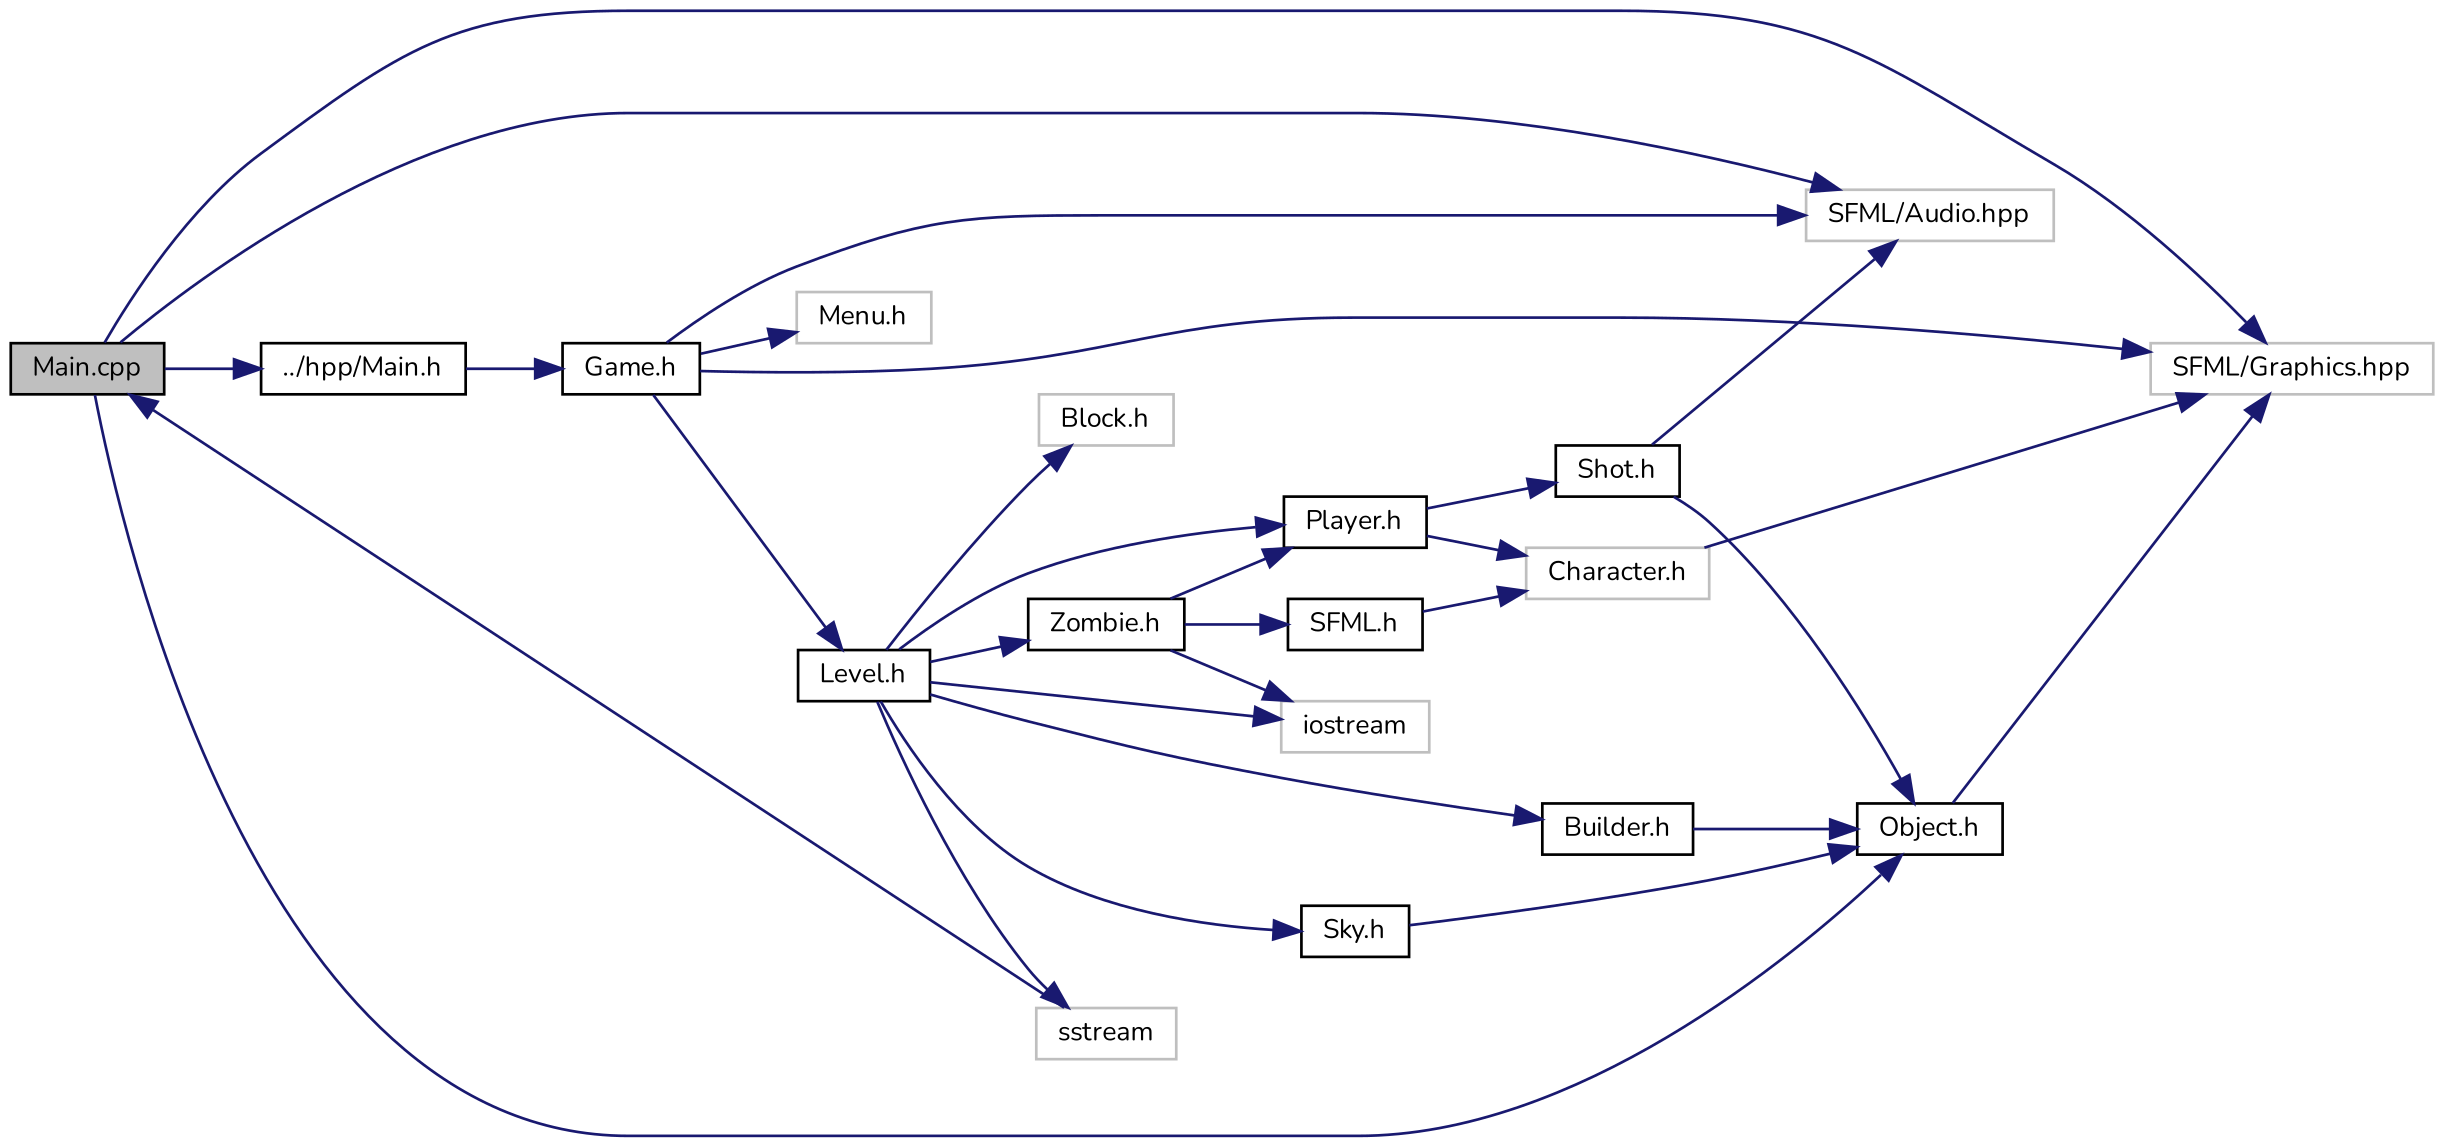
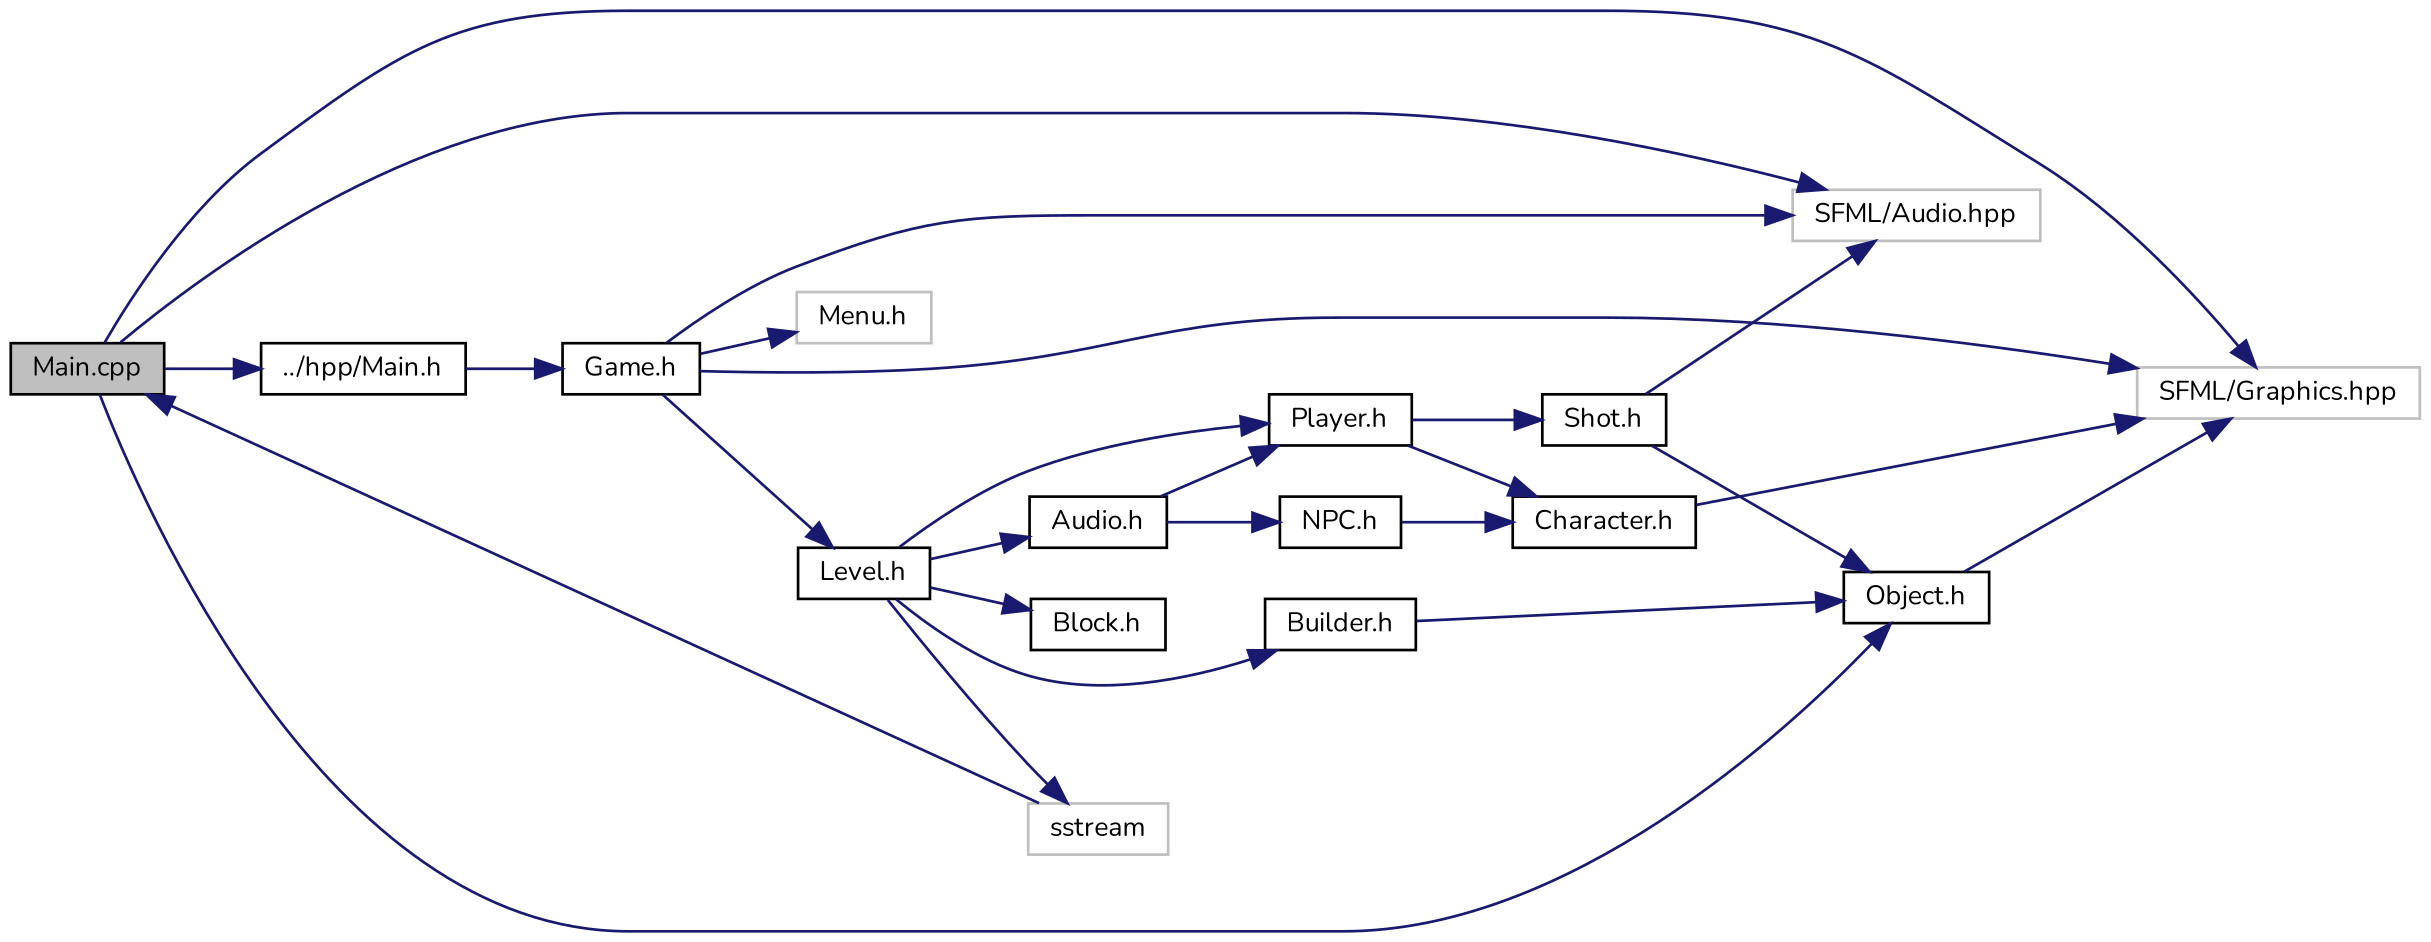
(1106, 420) -> (1098, 624)
(1618, 573) -> (1604, 522)
(1106, 624) -> (1098, 522)
(1355, 624) -> (1340, 522)
(1355, 727) -> none
(1355, 931) -> none
